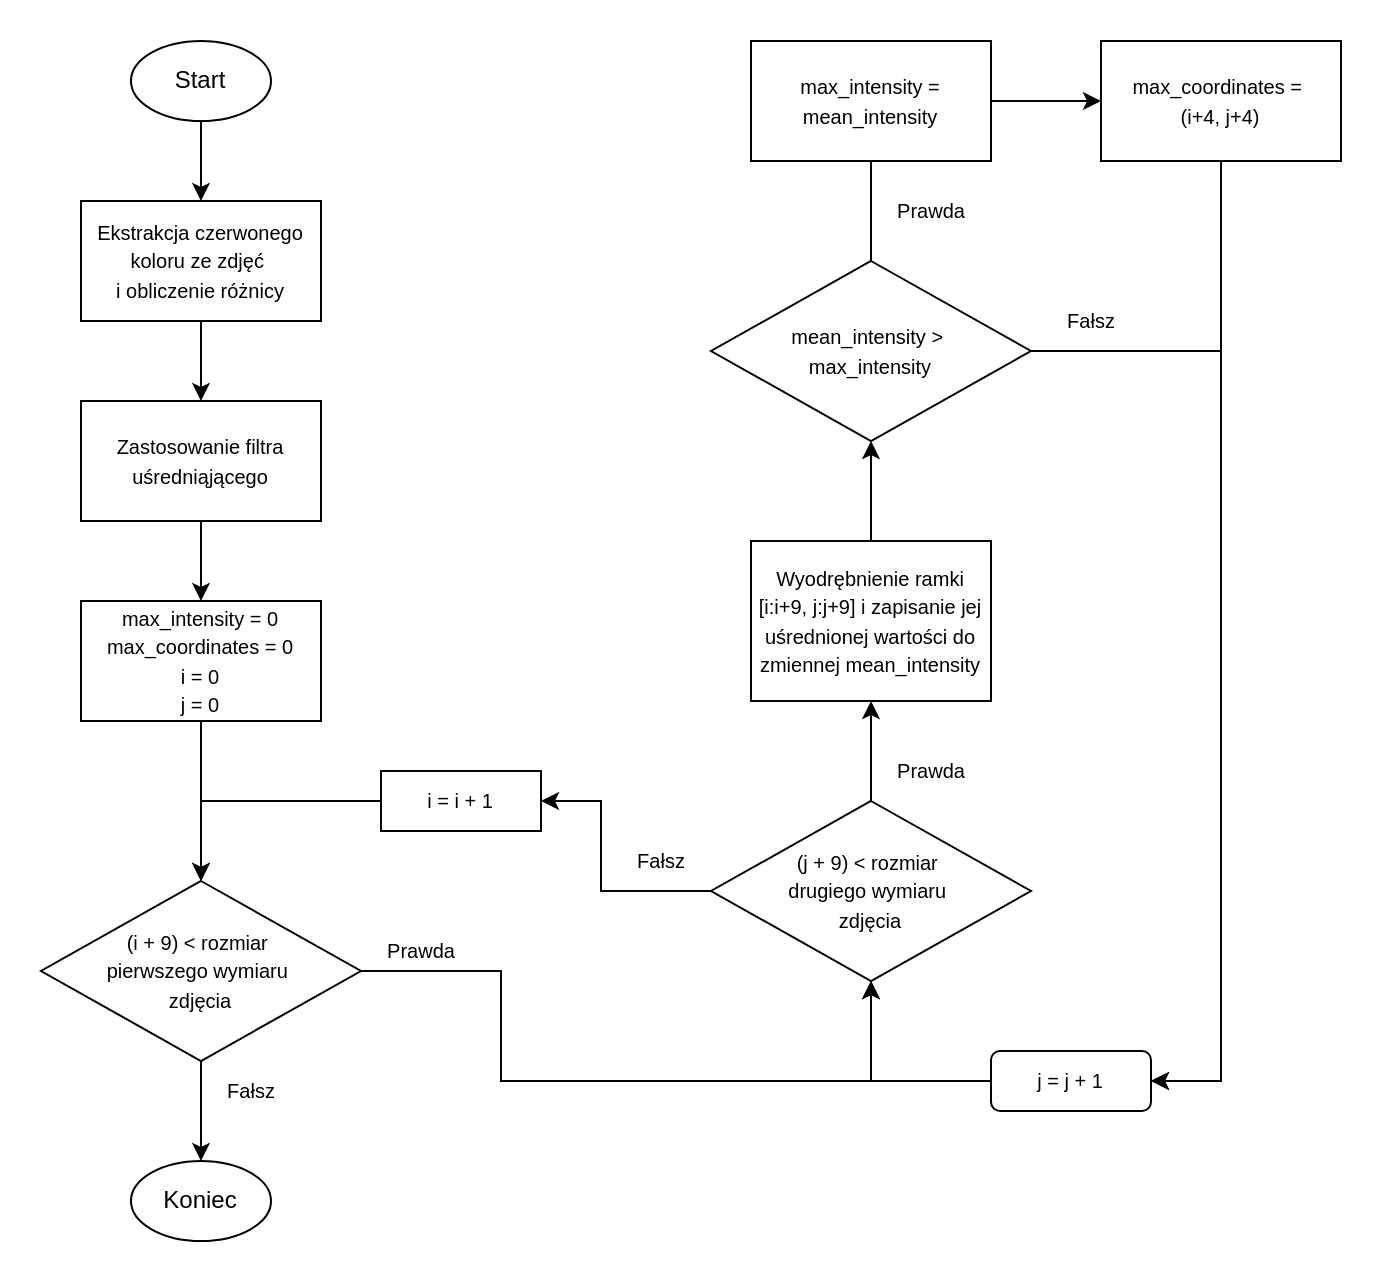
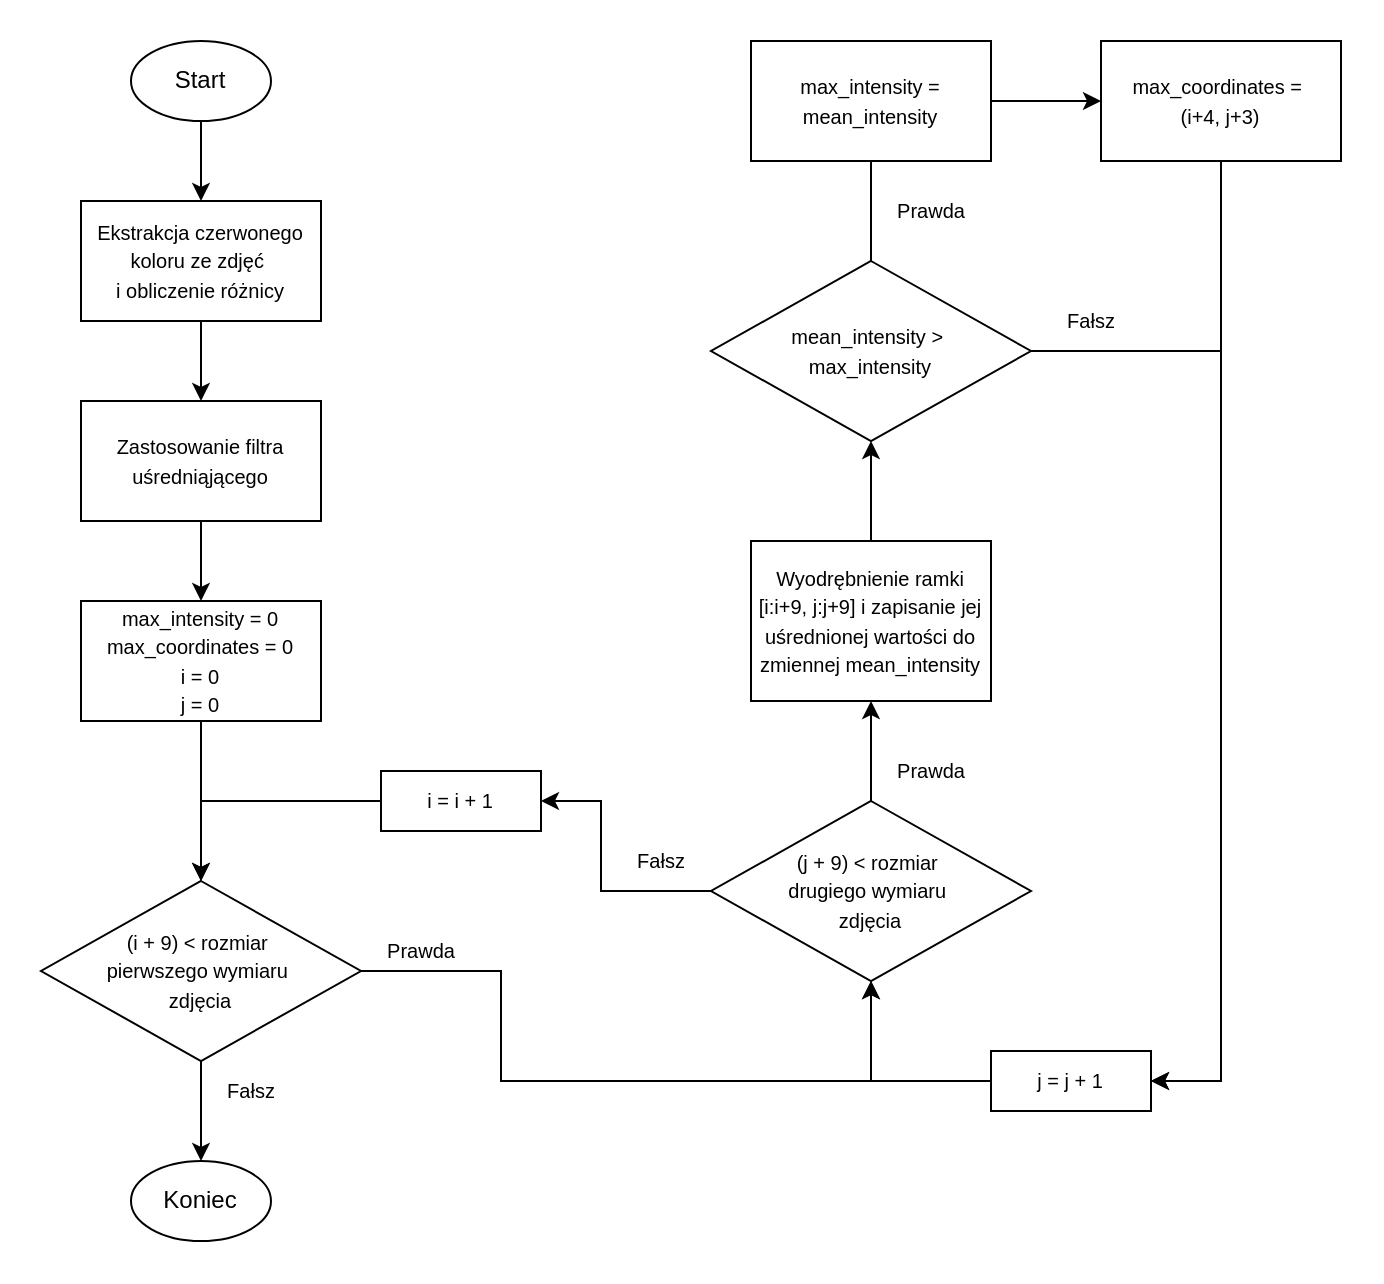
(1221, 101) -> (1221, 101)
(1071, 1081) -> (1071, 1081)
